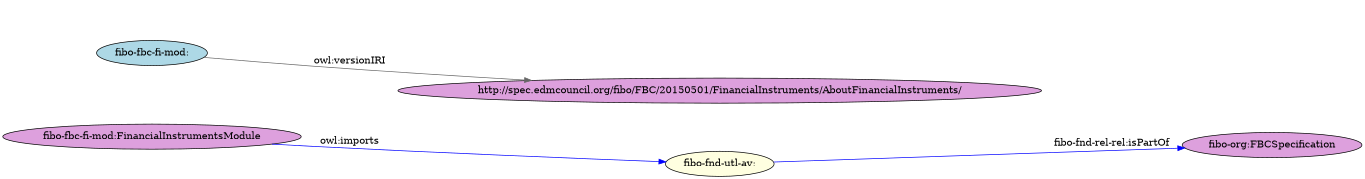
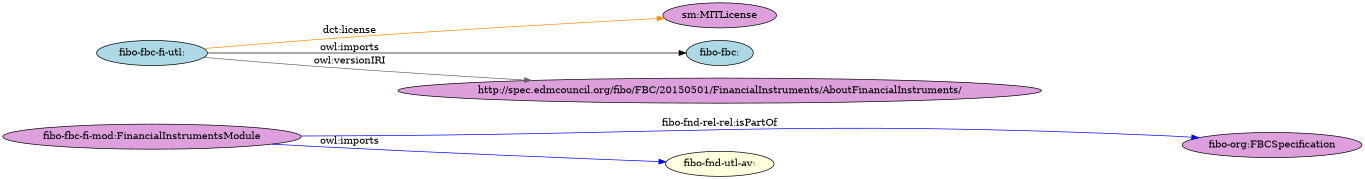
none -> (720, 15)
(152, 53) -> (152, 53)
none -> (720, 53)
(976, 155) -> (746, 129)
